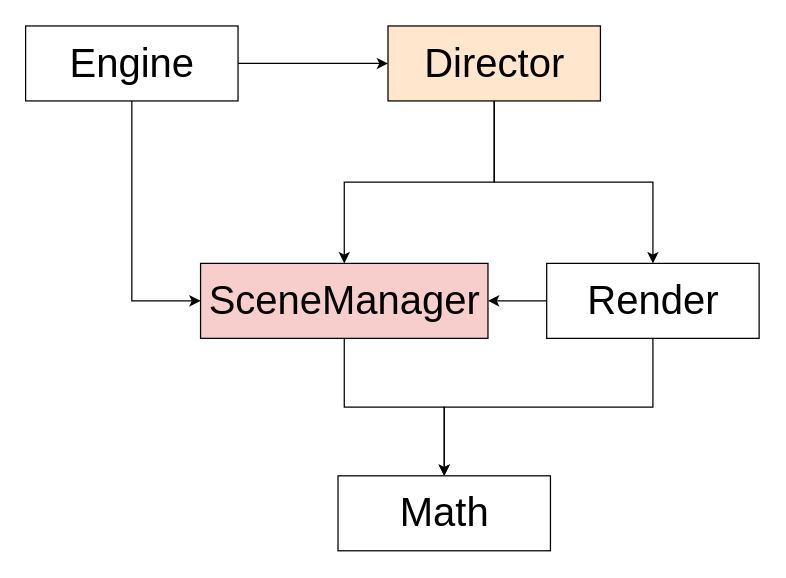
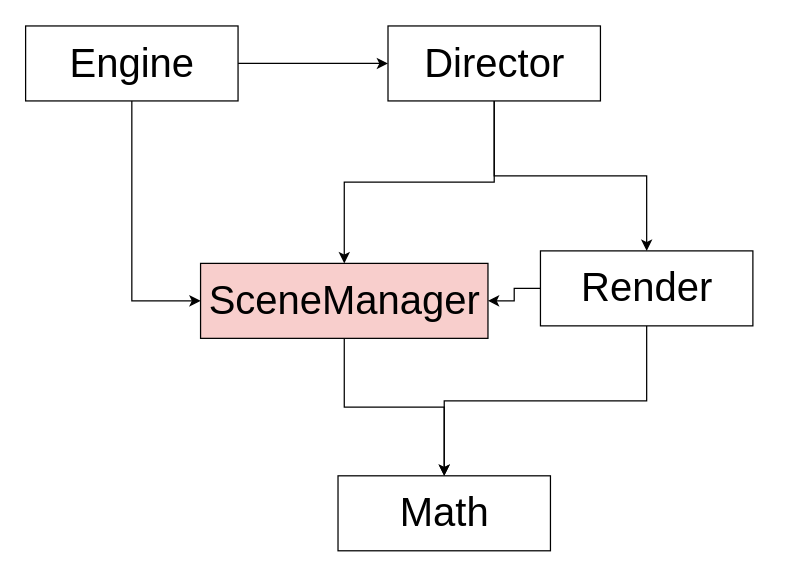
(494, 63) -> (494, 63)
(653, 301) -> (647, 288)
